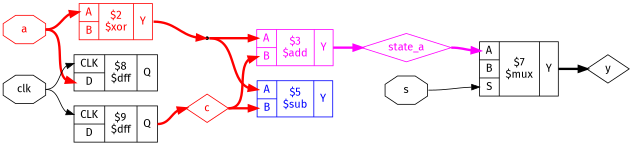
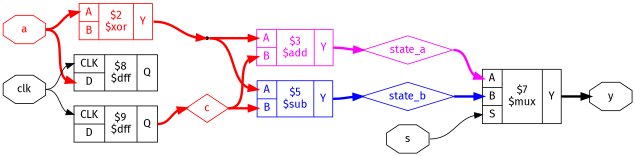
(608, 69) -> (611, 96)
none -> (408, 96)
